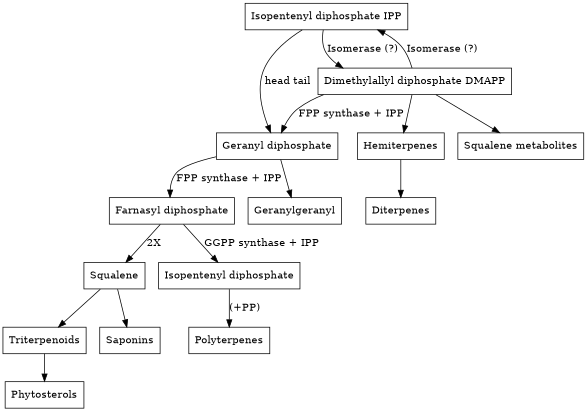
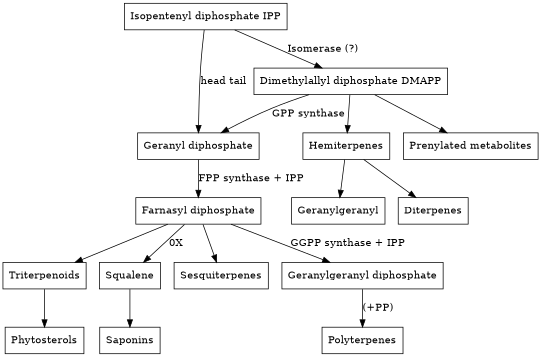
(402, 47) -> none
(351, 114) -> (309, 114)
(521, 146) -> (471, 146)
(285, 175) -> (343, 175)
(154, 243) -> (176, 243)
none -> (221, 276)
(229, 276) -> (363, 276)
(82, 306) -> (125, 242)
